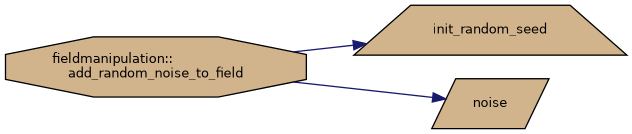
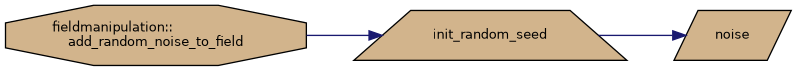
(363, 90) -> (636, 35)
